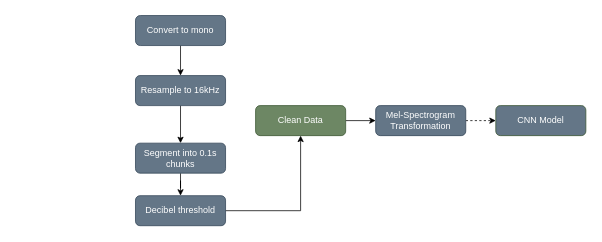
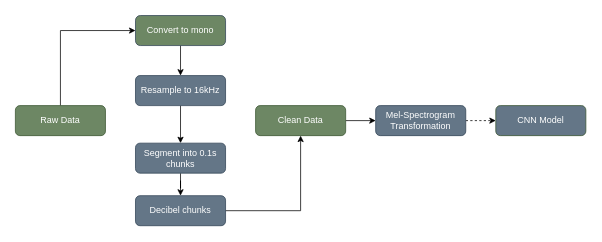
(180, 30) -> (180, 30)
none -> (60, 33)
none -> (60, 120)
(180, 210) -> (180, 210)
